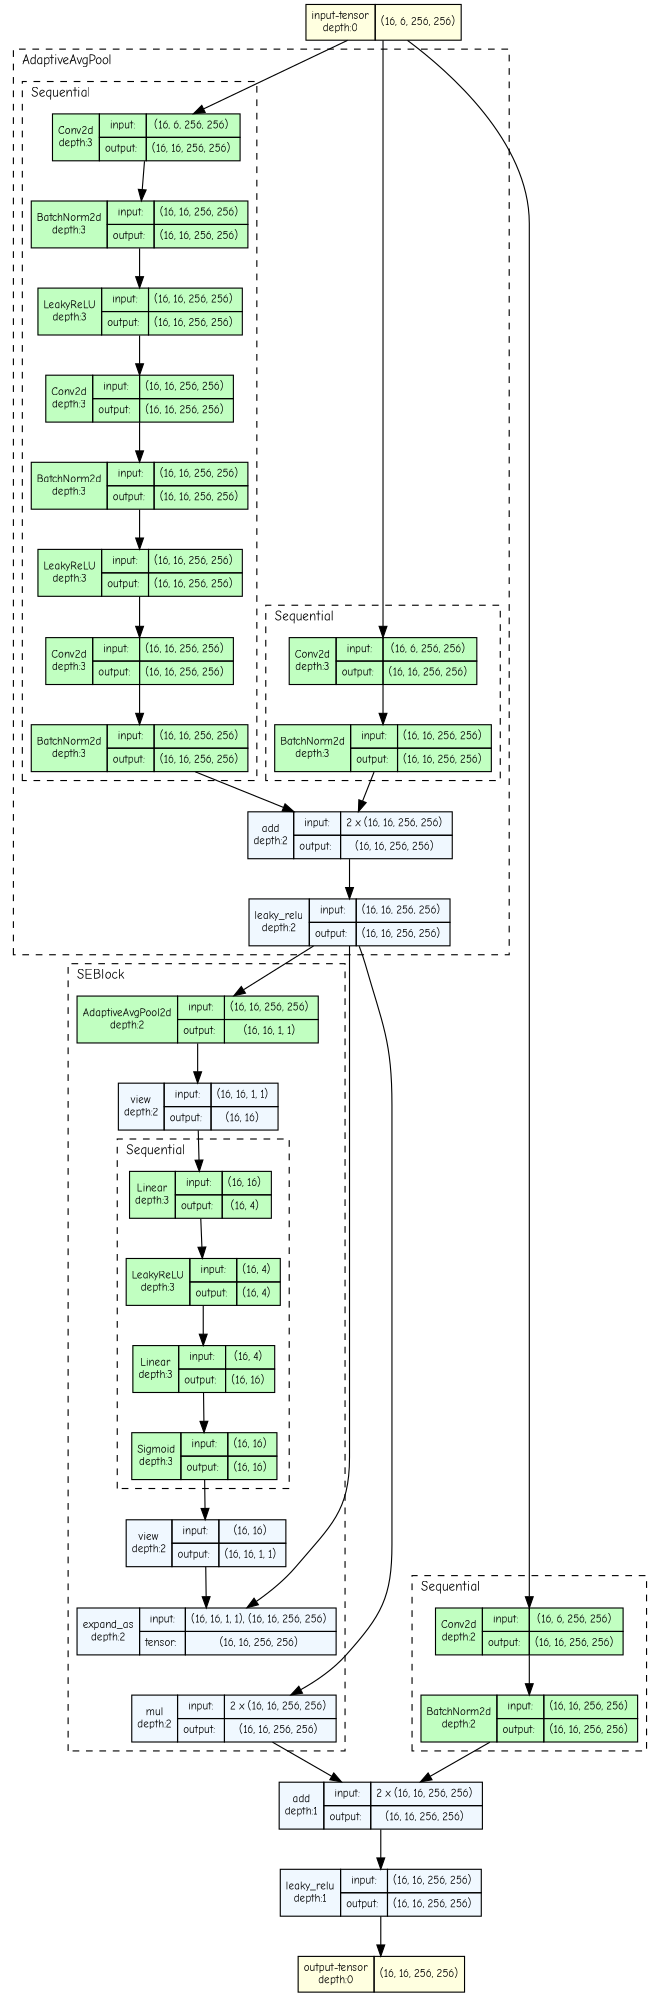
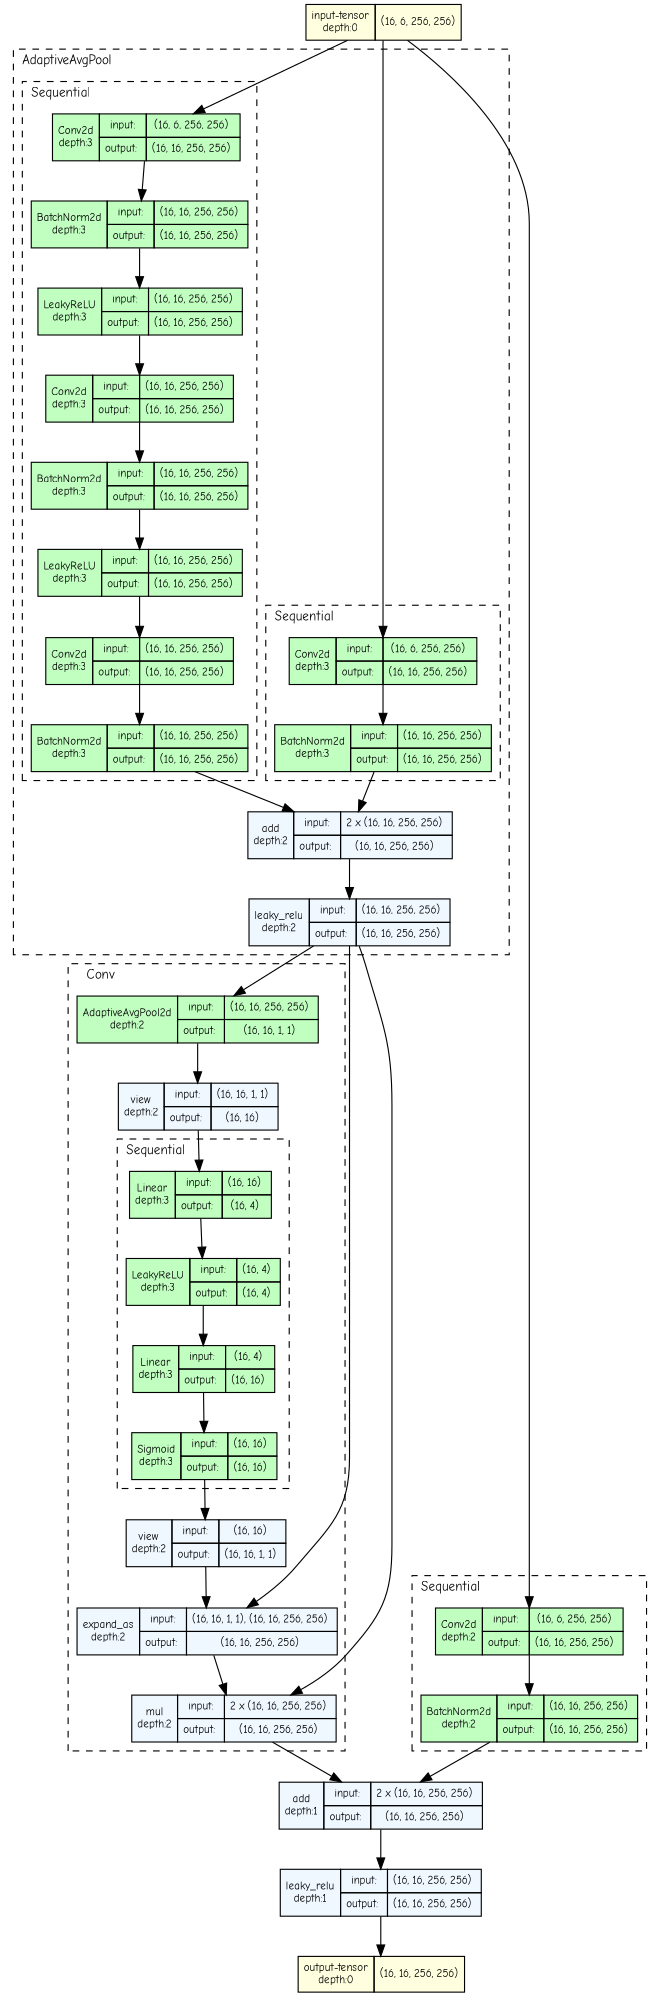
(101, 975) -> (101, 975)
(162, 1643) -> (163, 1643)
none -> (218, 1670)
